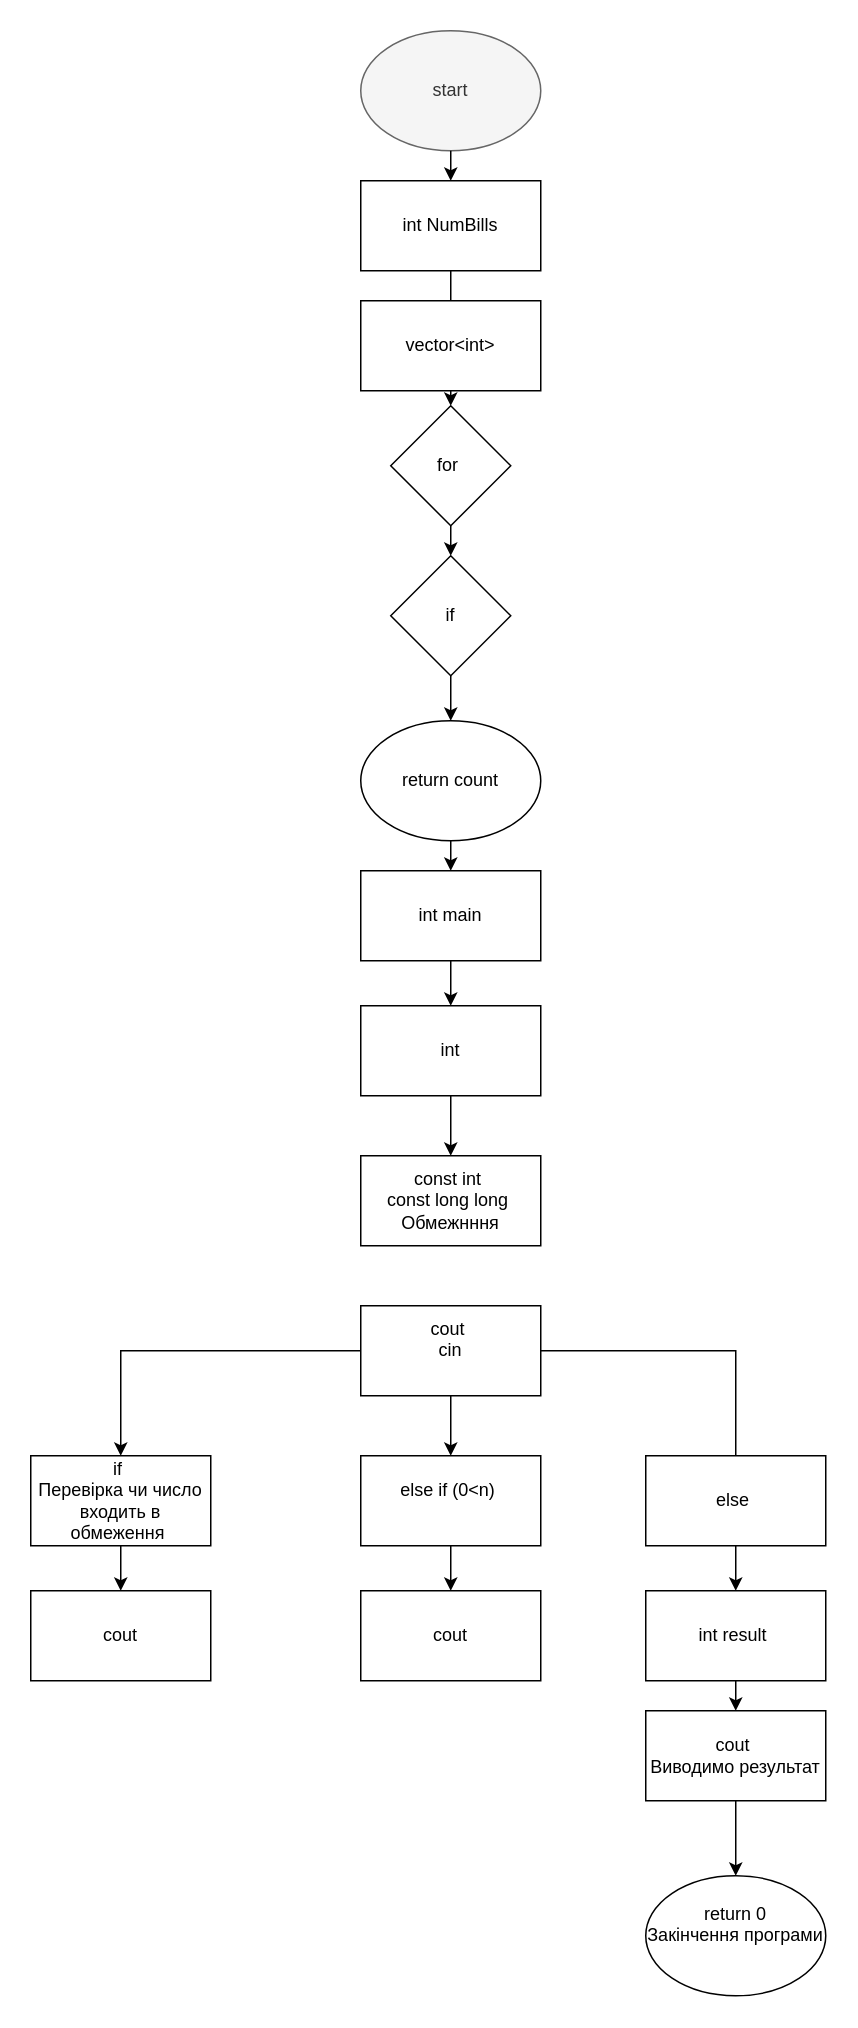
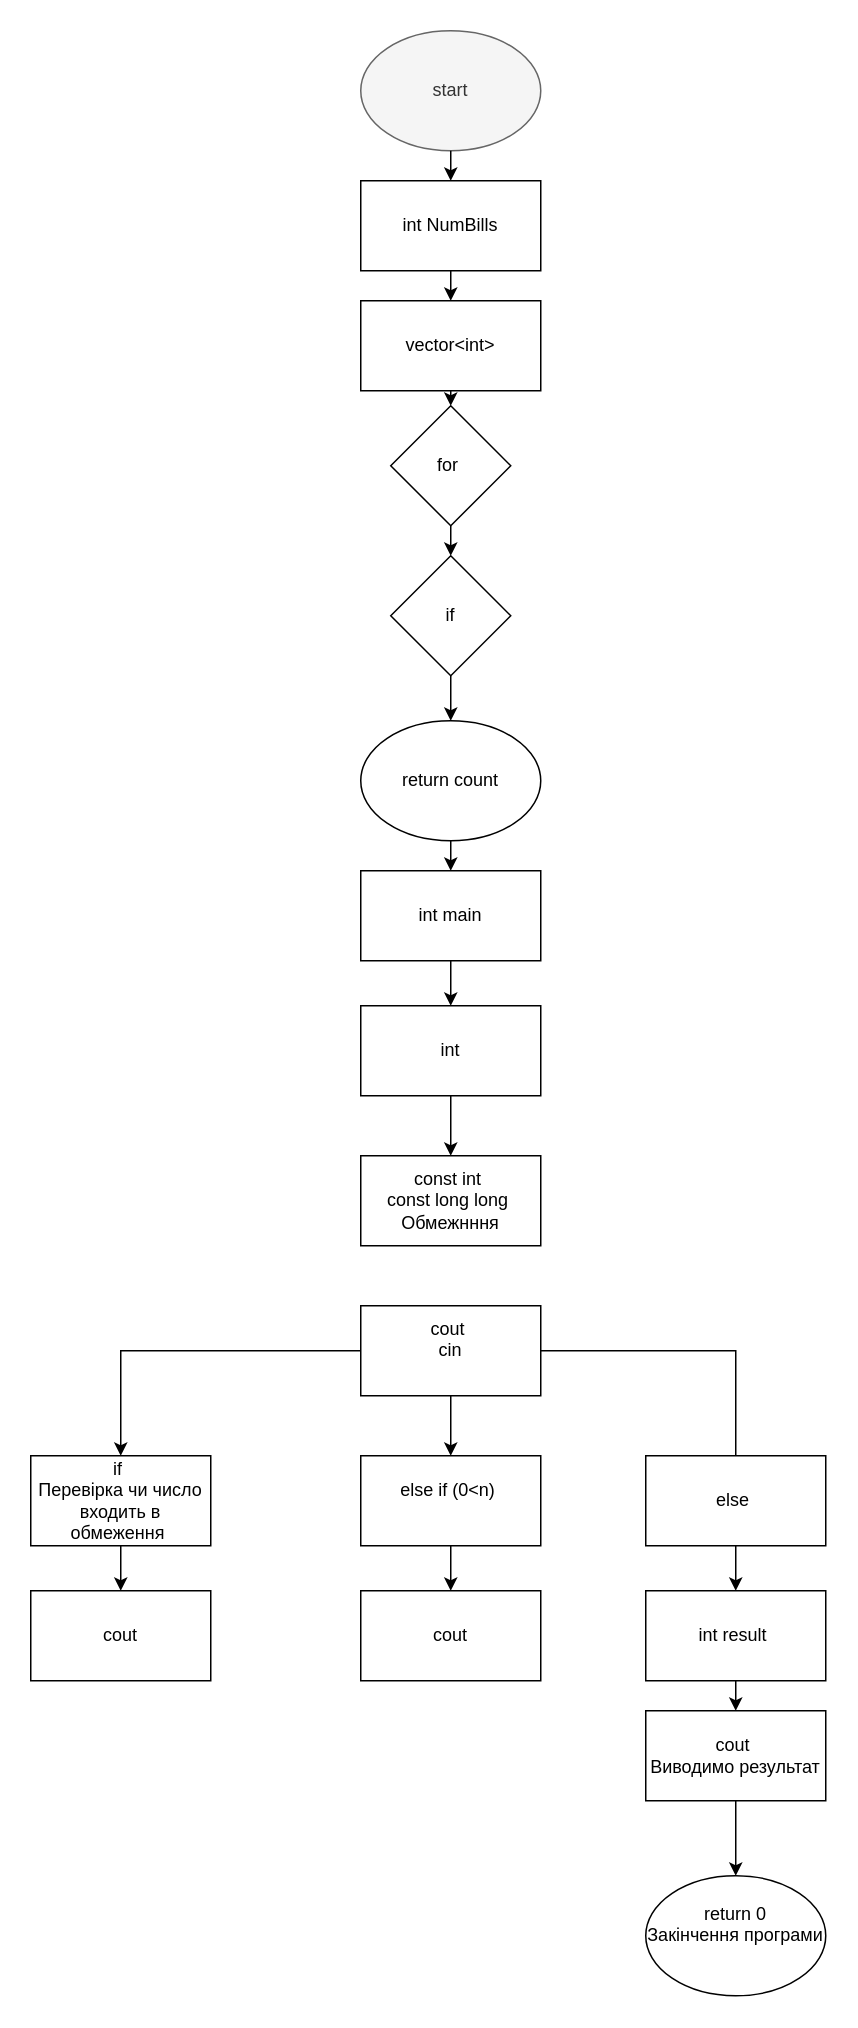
(451, 293) -> (451, 289)
